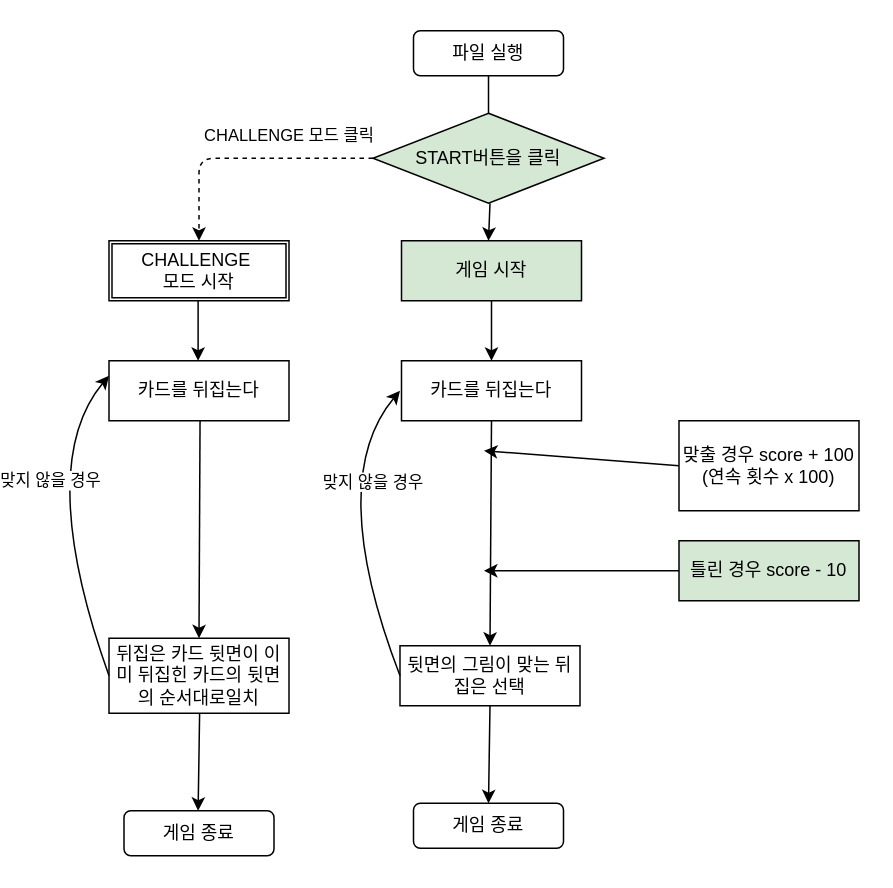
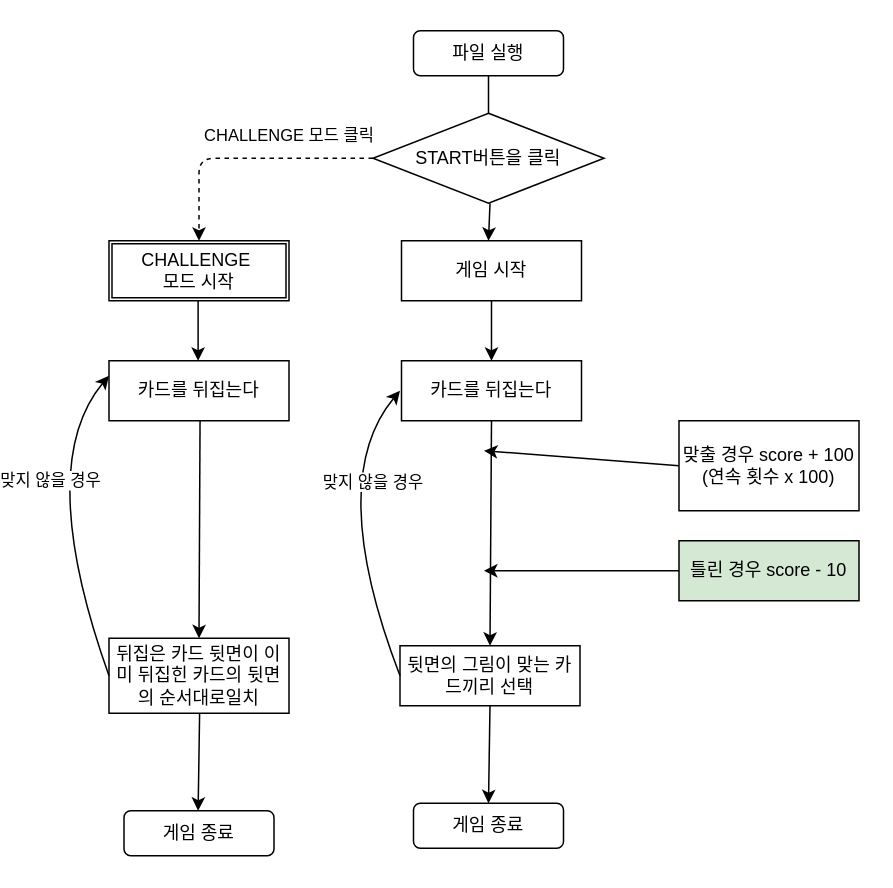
(488, 158) -> (488, 158)
(491, 271) -> (491, 271)
(490, 676) -> (490, 676)
